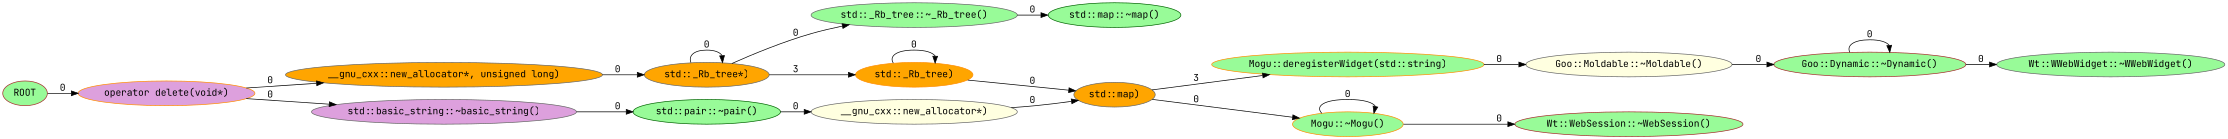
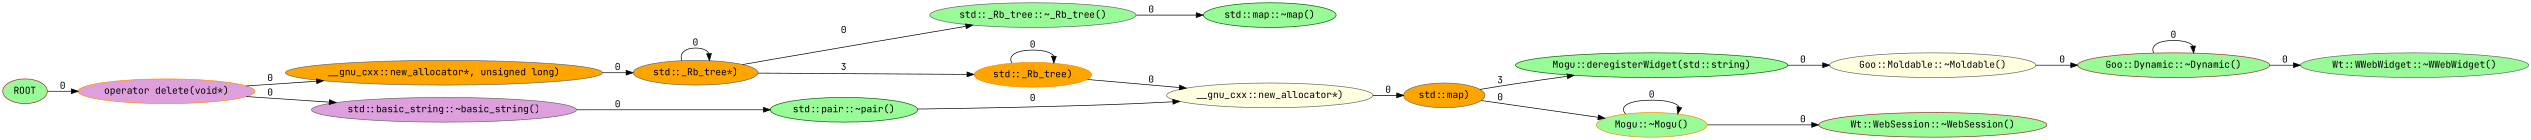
(1348, 64) -> (1652, 65)
(1018, 85) -> (1133, 84)
